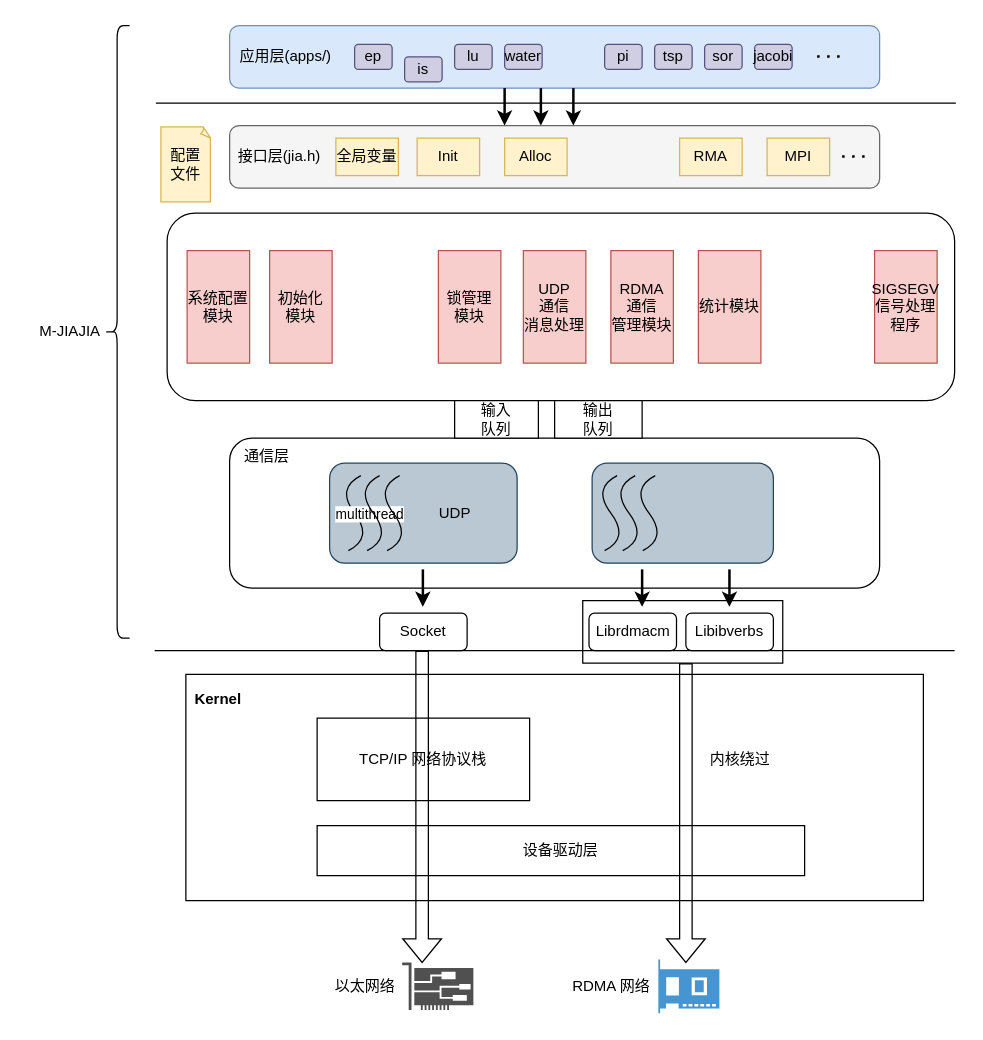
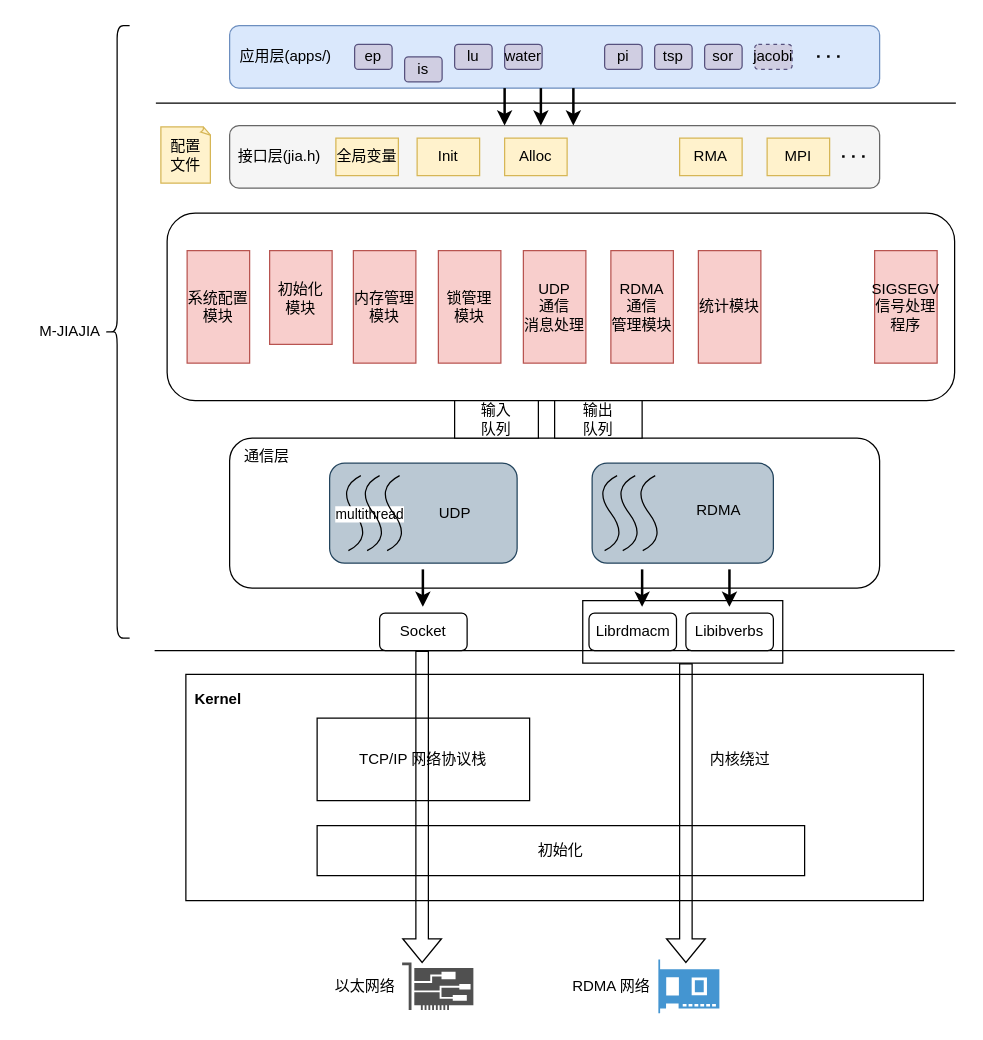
(773, 57) -> (773, 57)
(186, 164) -> (186, 155)
(301, 307) -> (301, 298)
none -> (384, 307)
none -> (718, 511)
(561, 851) -> (561, 851)
